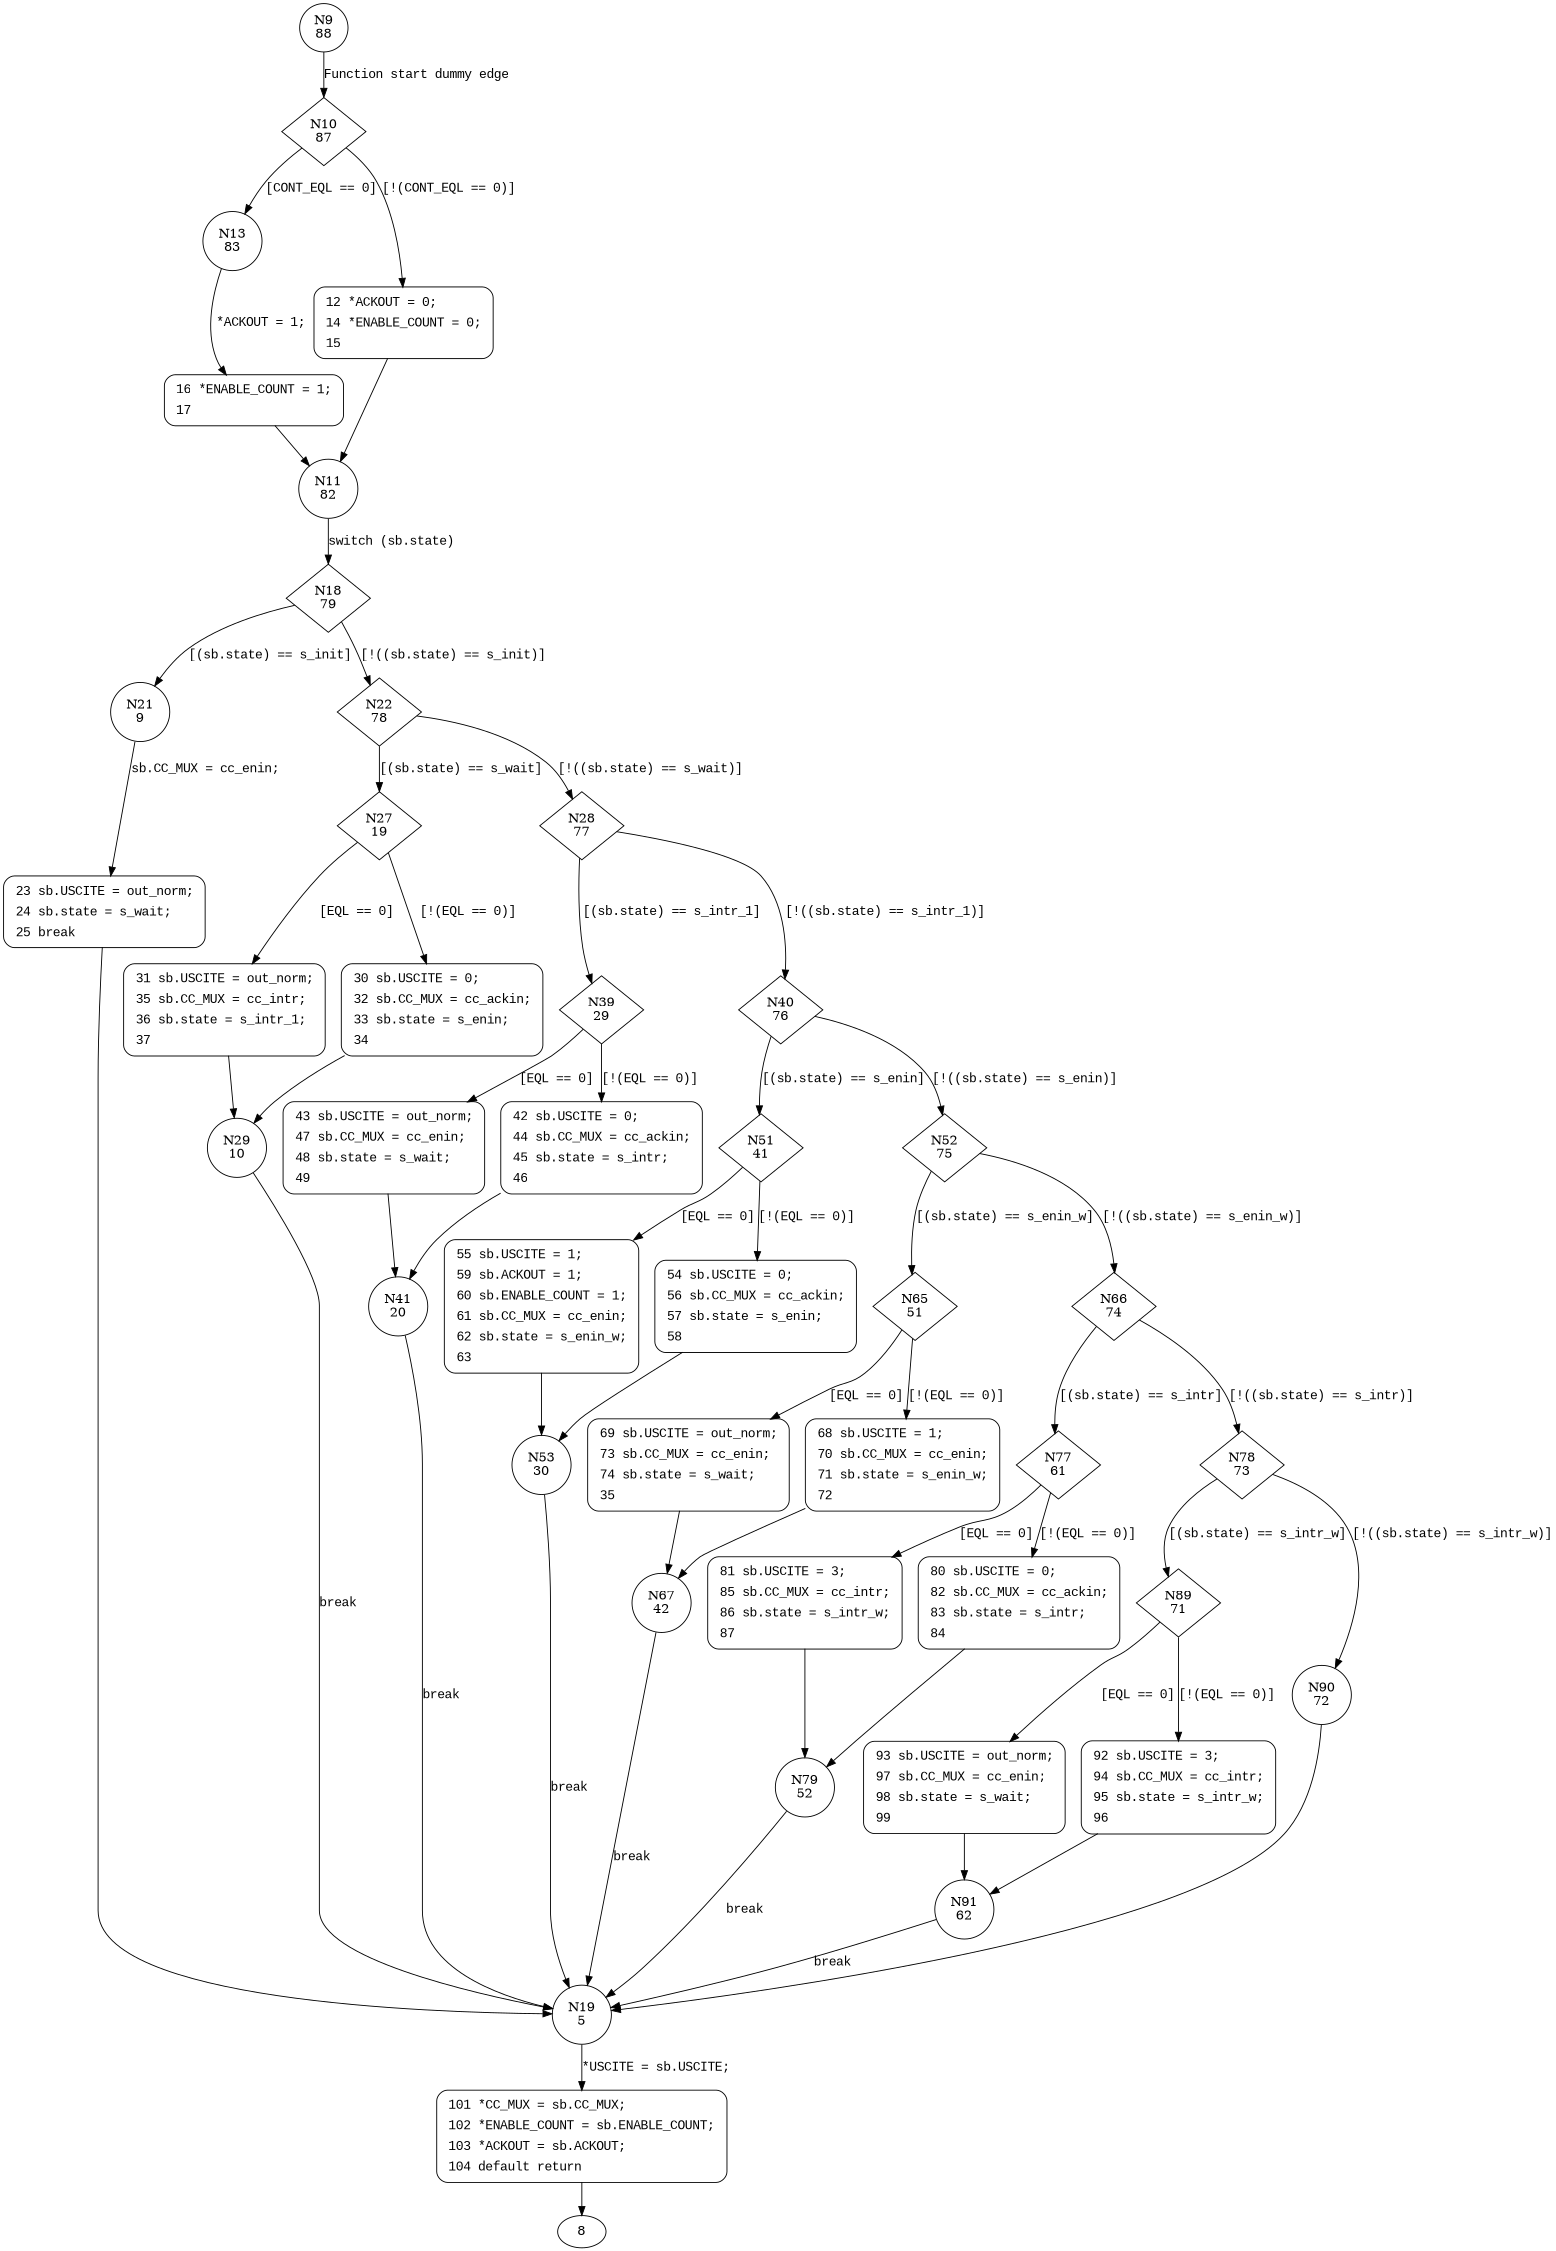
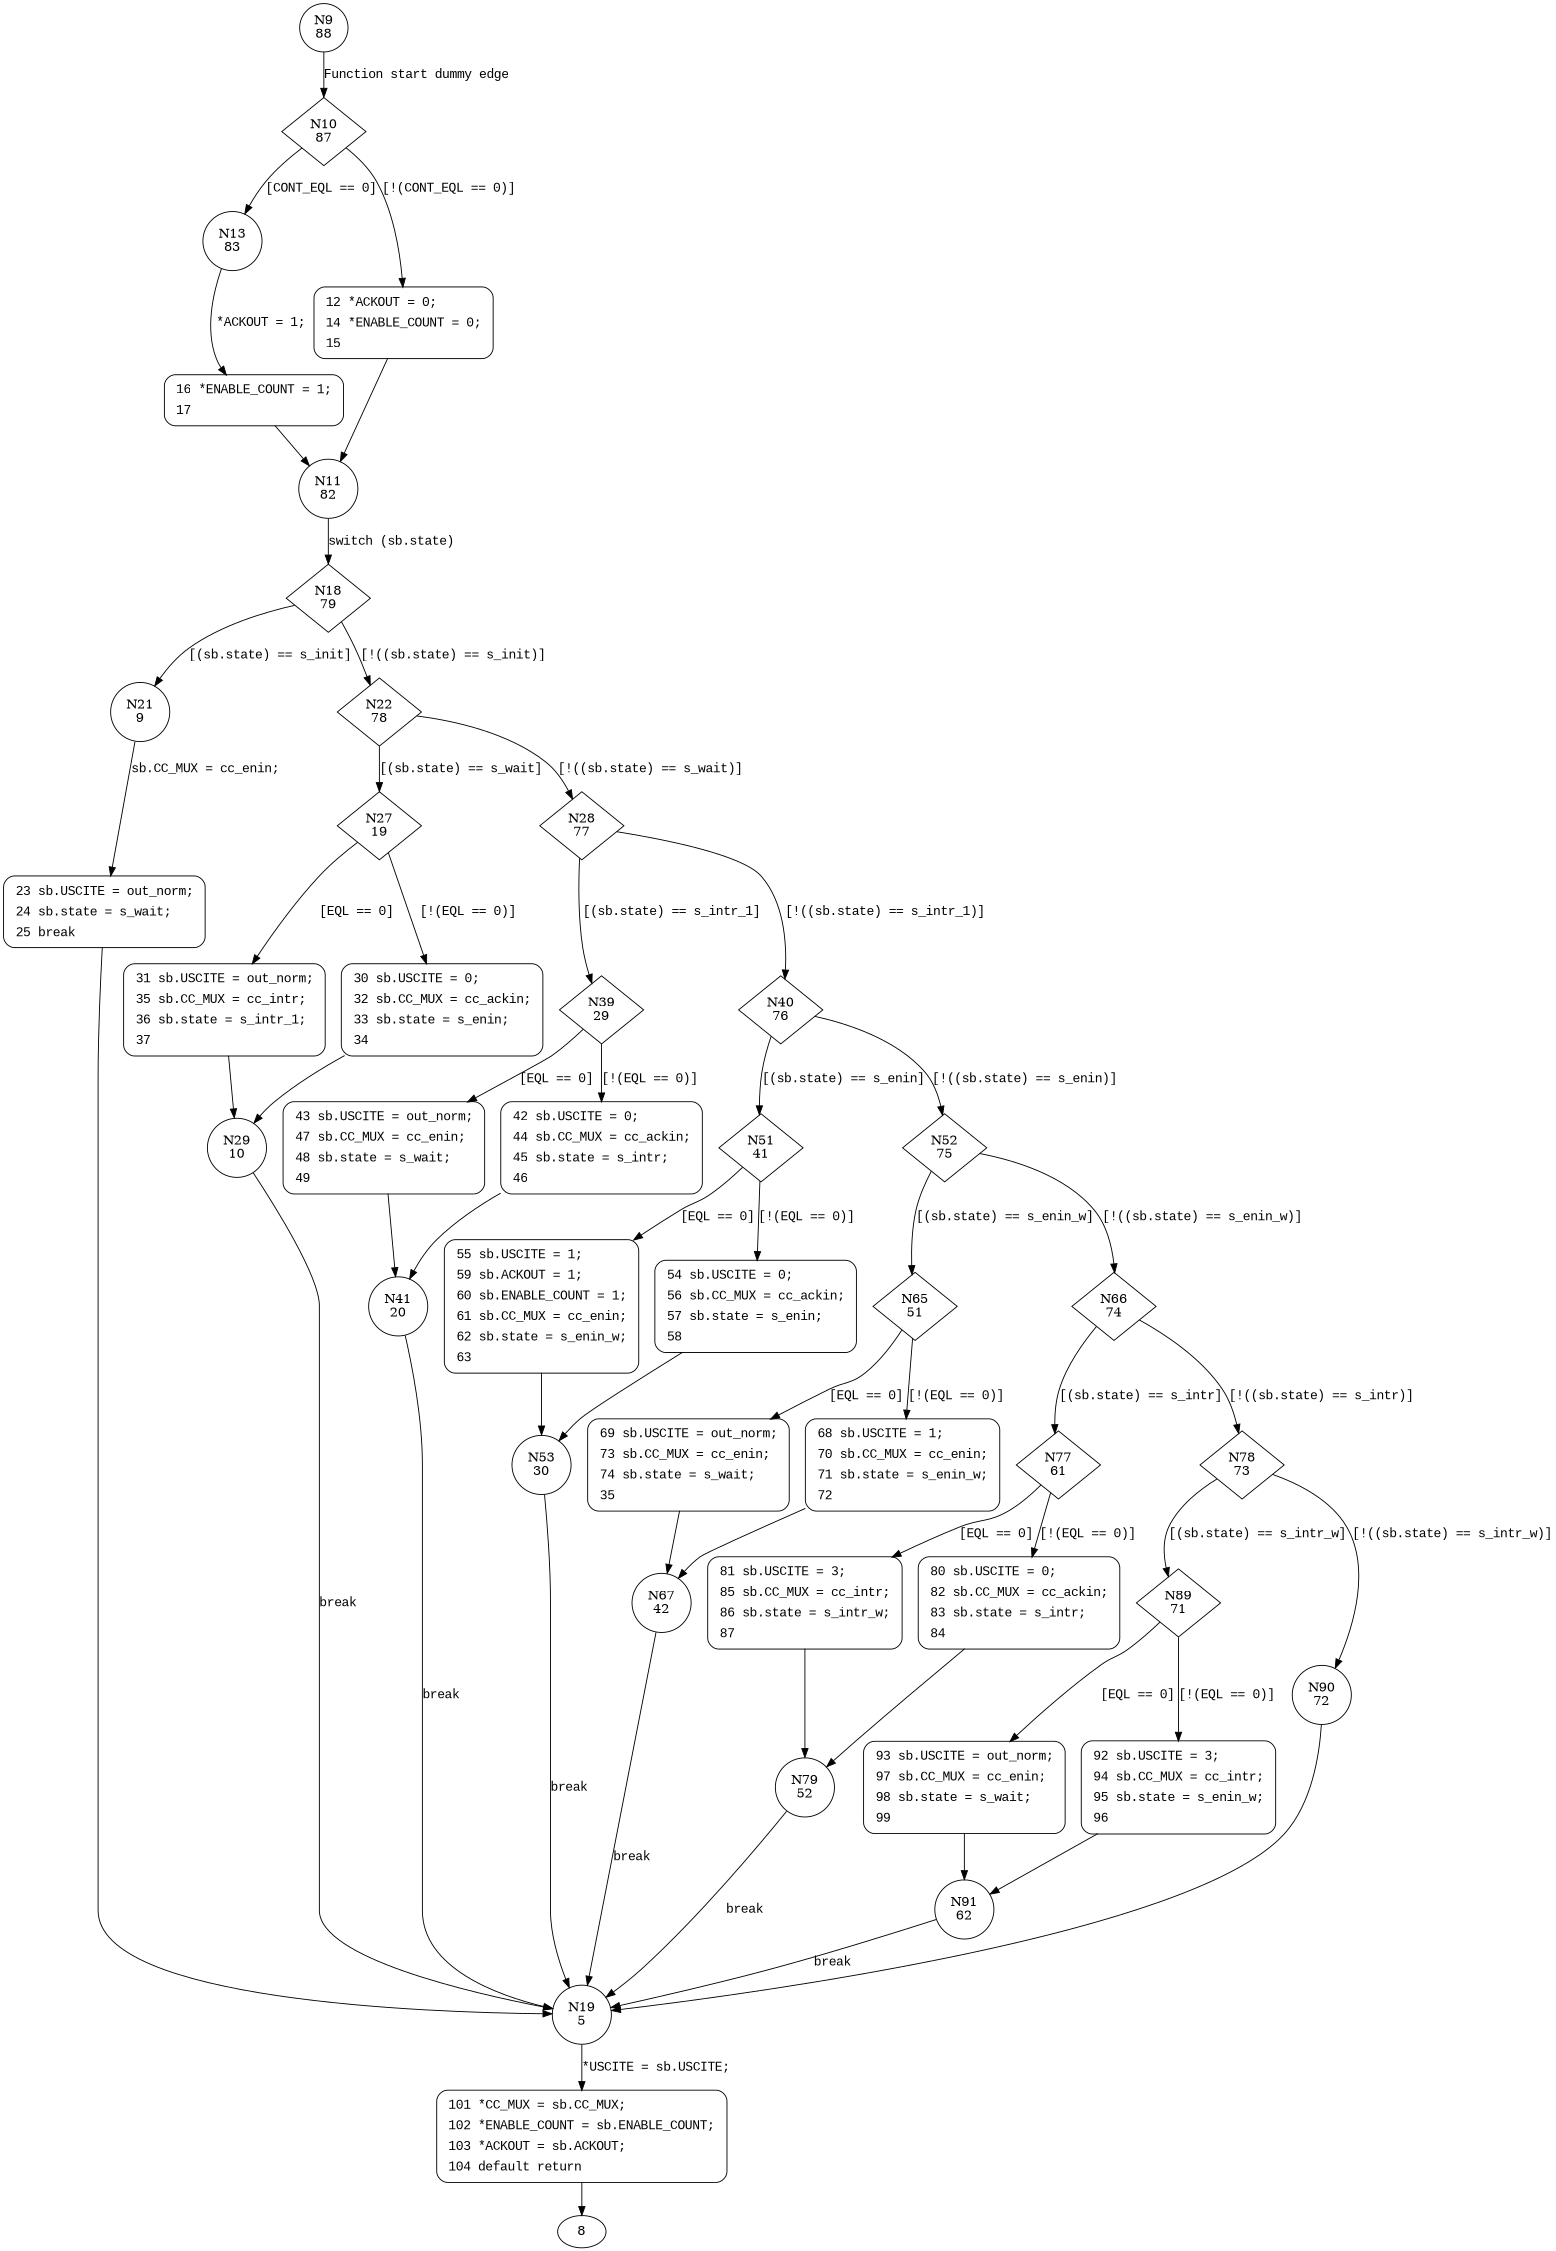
(1190, 1797) -> (1190, 1797)
